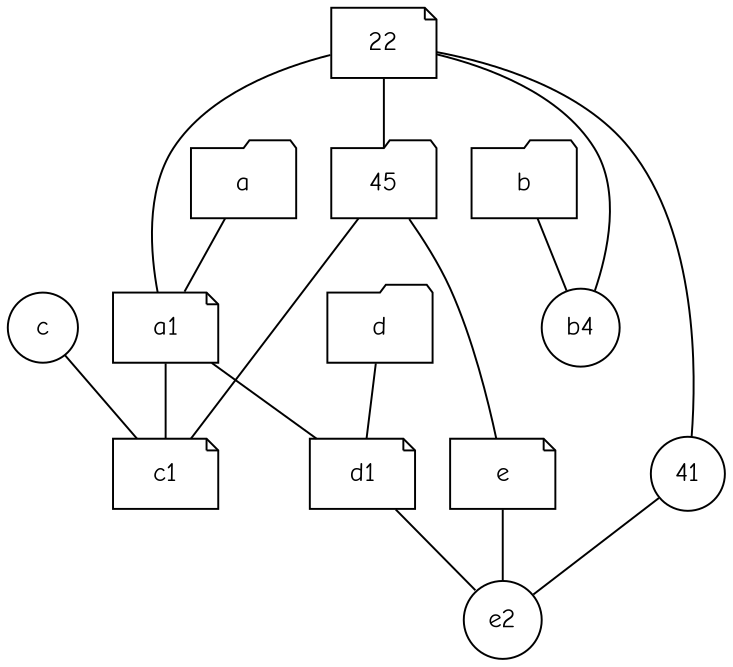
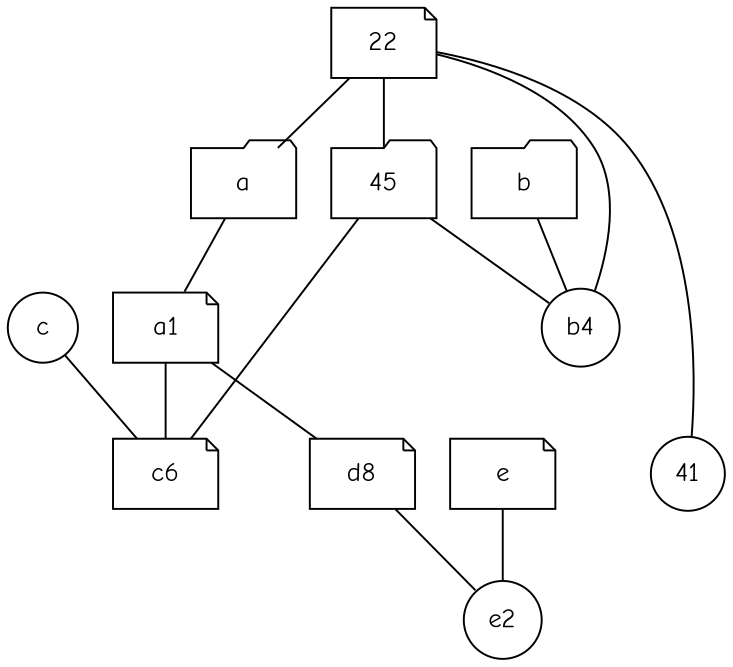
(185, 133) -> (314, 113)
(464, 324) -> (490, 261)
(380, 328) -> none
(166, 474) -> (166, 474)
(362, 474) -> (362, 474)
(596, 546) -> none
